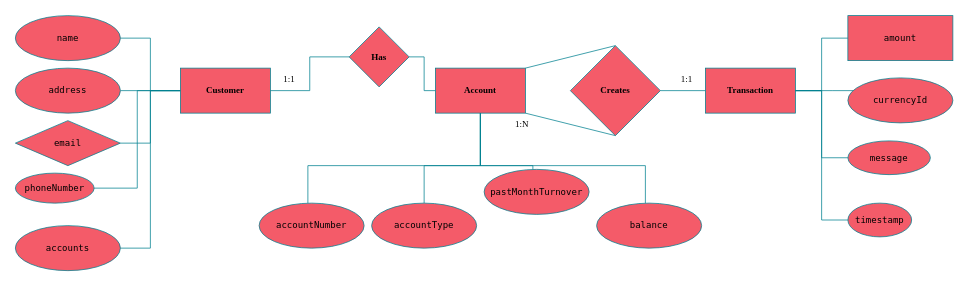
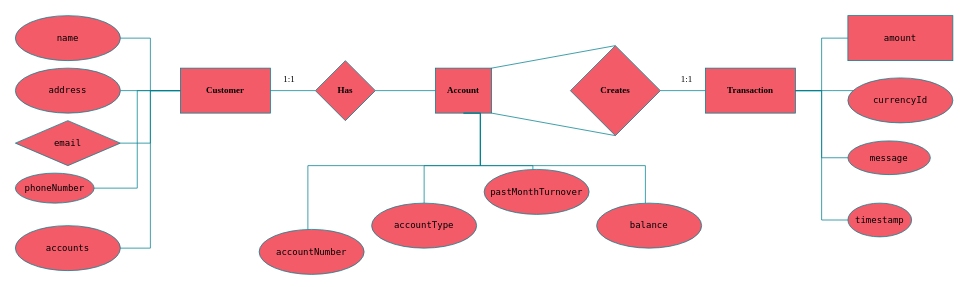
(379, 57) -> (345, 90)
(480, 90) -> (464, 90)
(522, 124) -> none
(312, 225) -> (312, 252)
